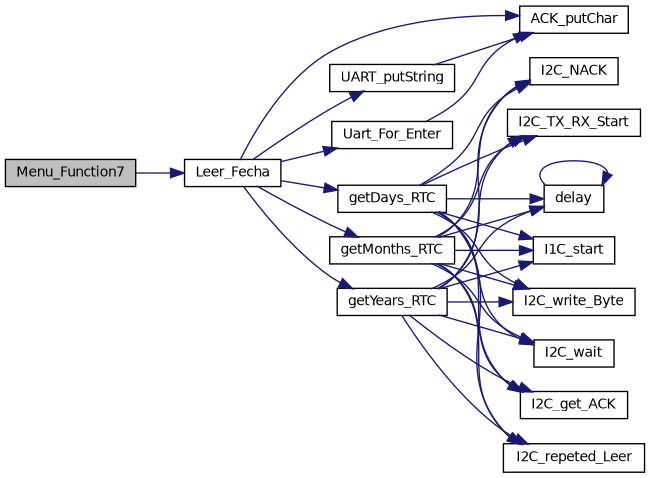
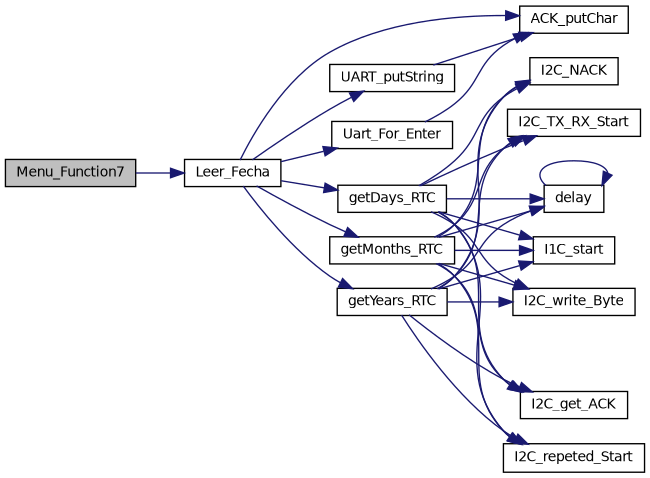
(574, 353) -> none
(574, 458) -> (574, 458)
